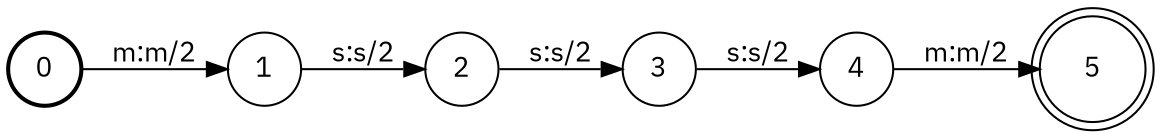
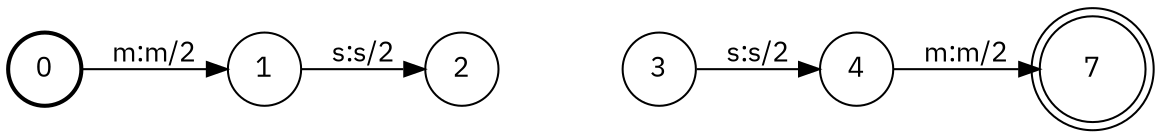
(550, 69) -> none
(1093, 69) -> (1093, 69)
